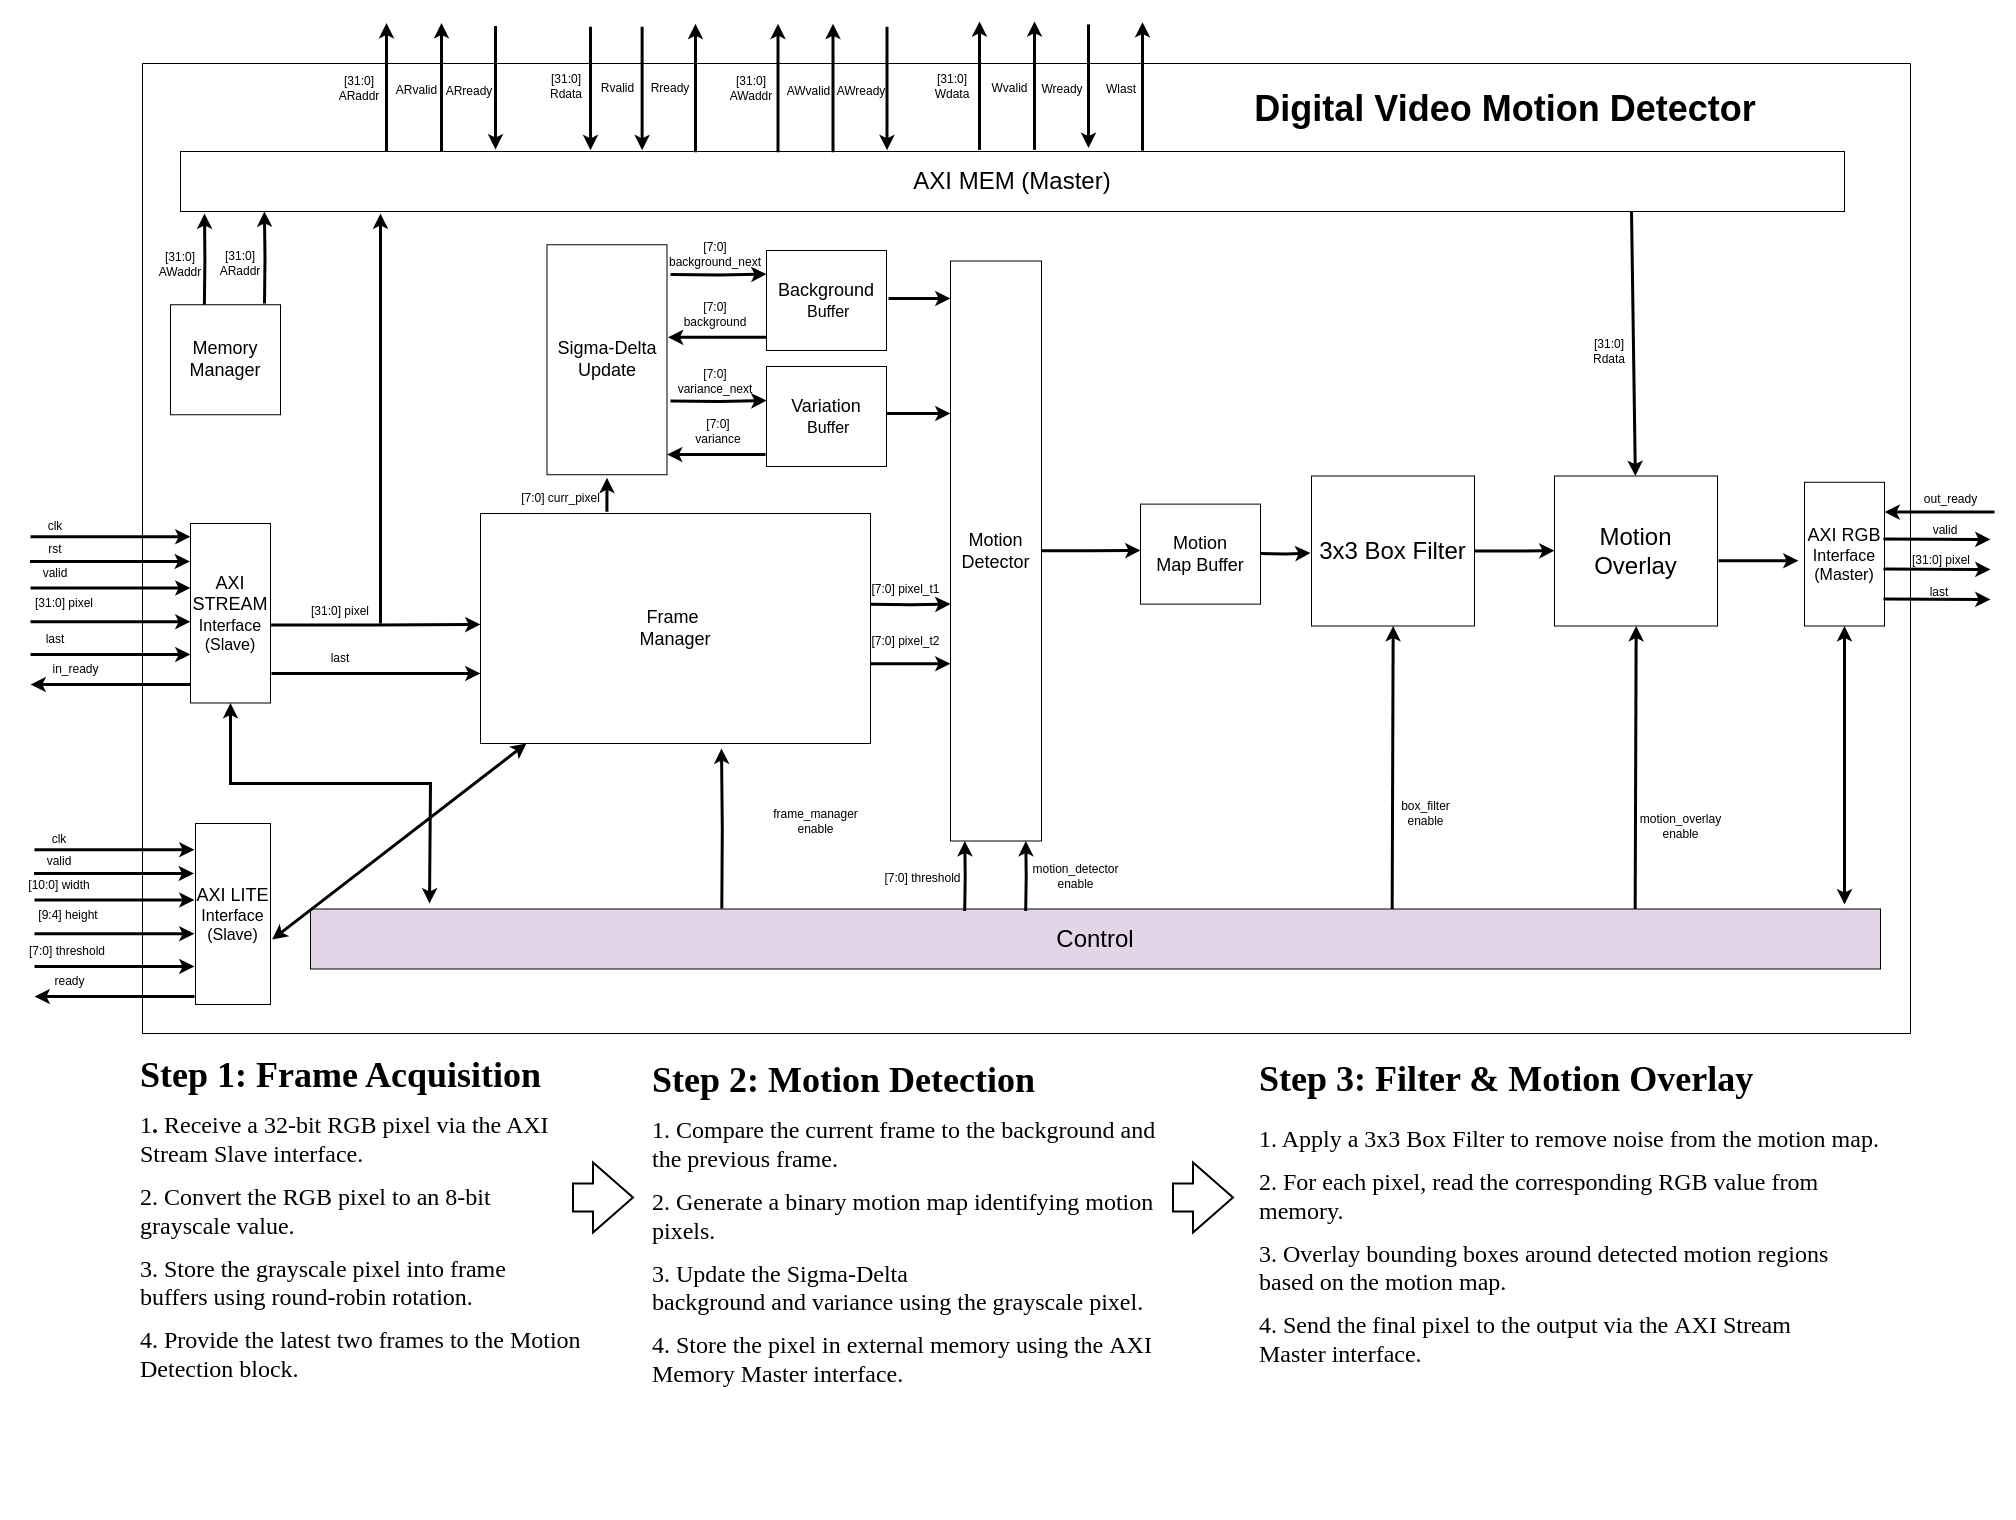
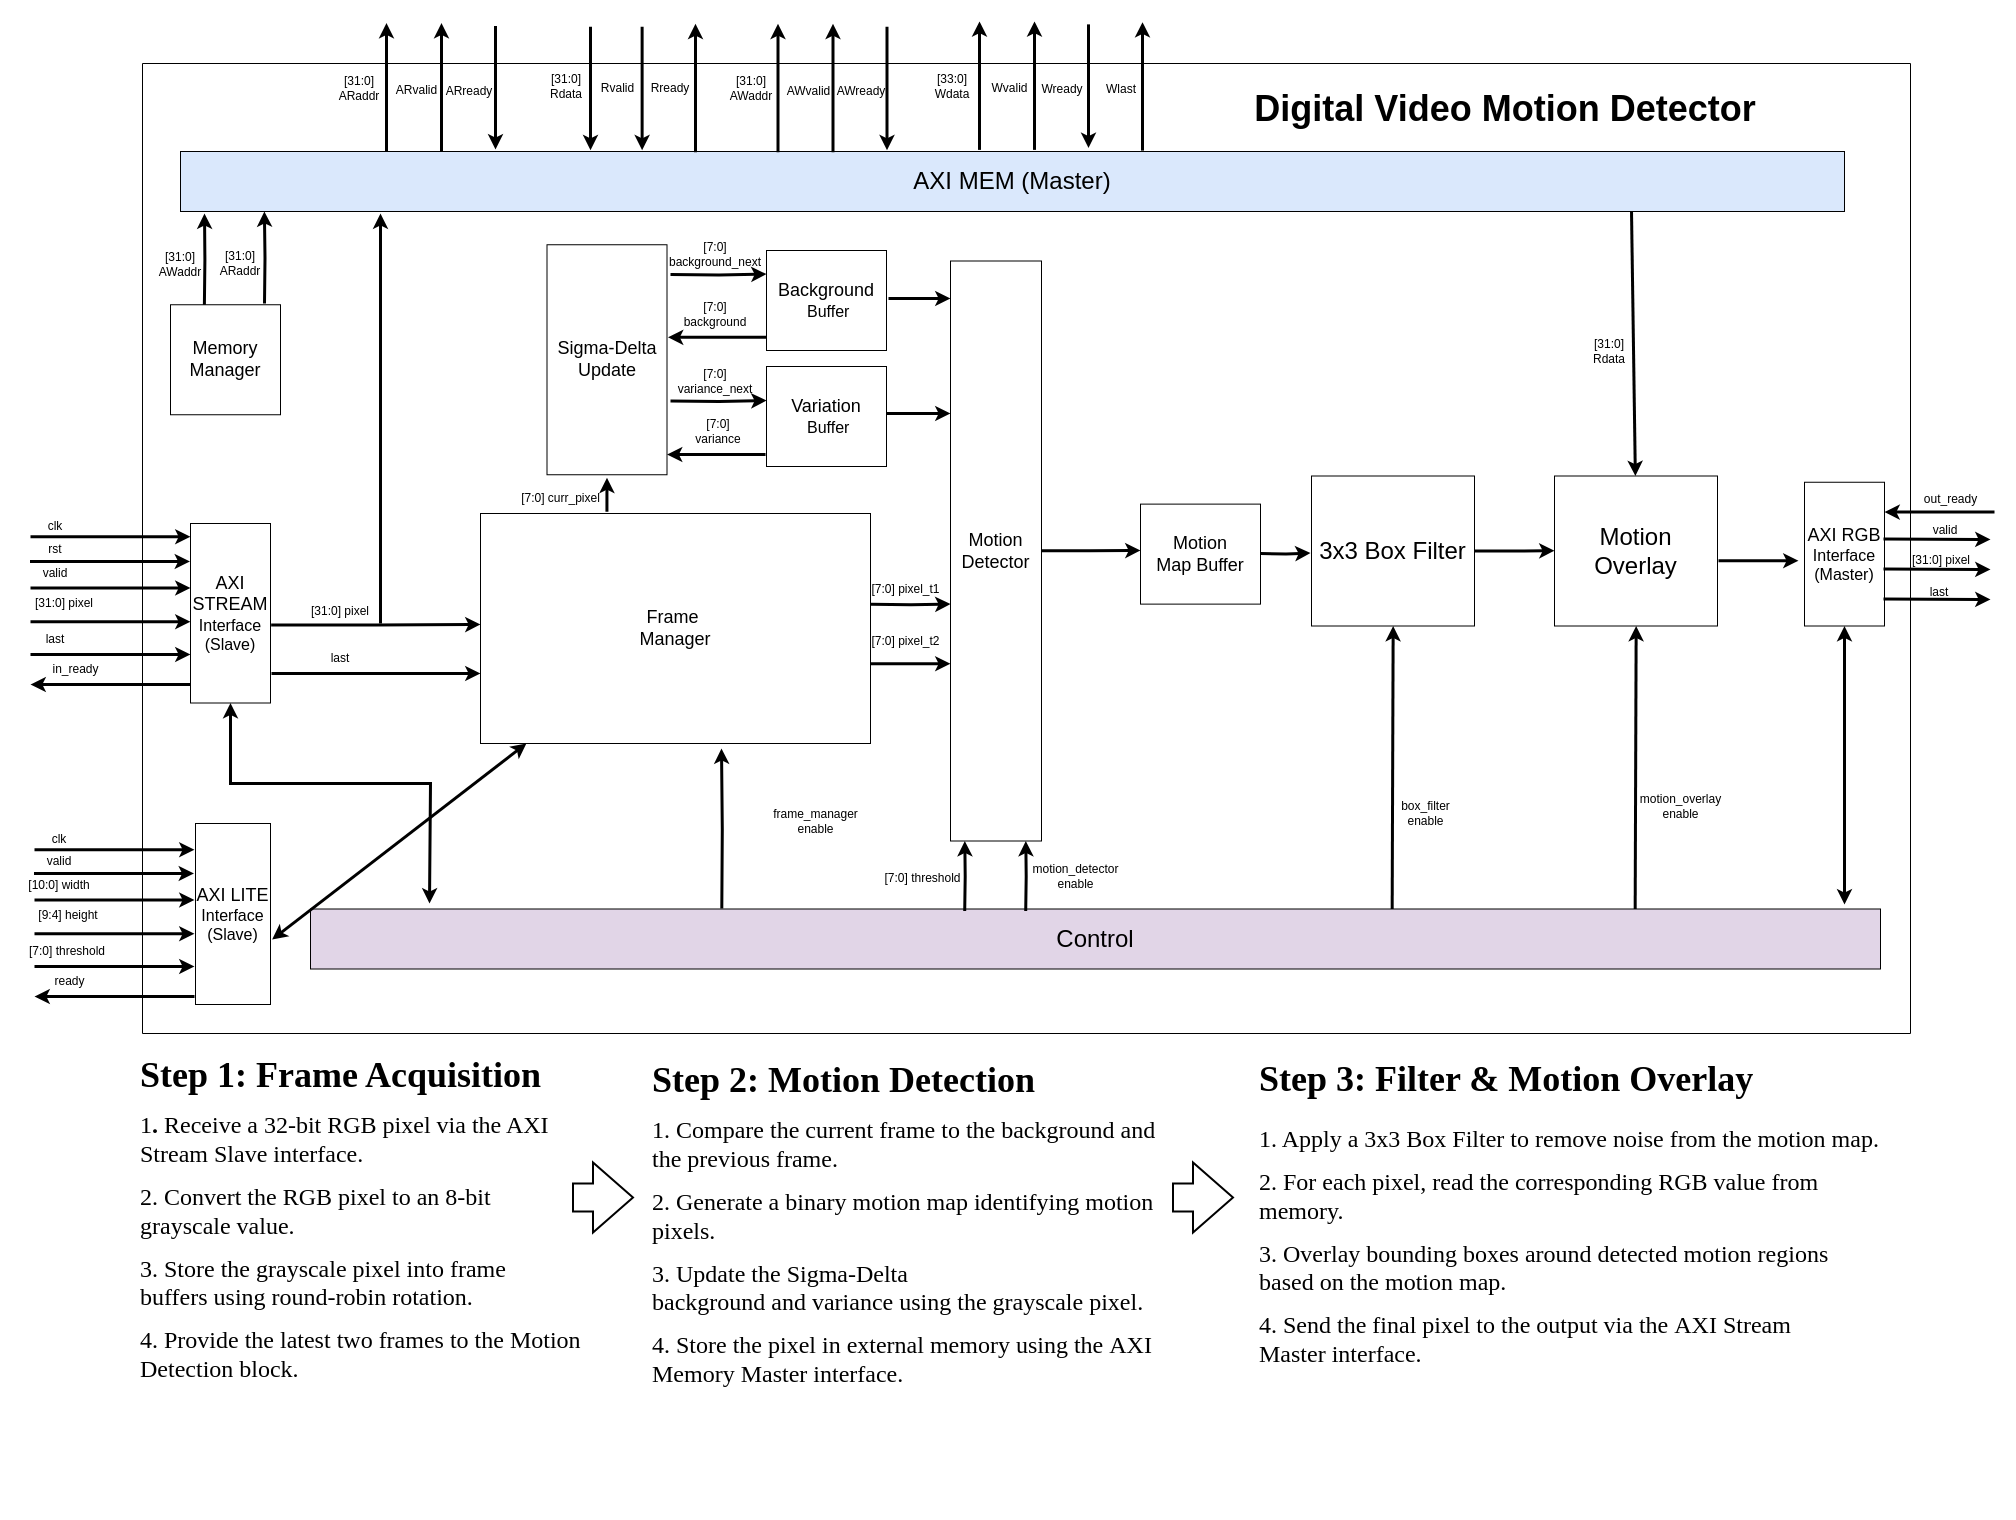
(953, 87) -> (953, 87)
(1013, 182) -> (1013, 182)
(1681, 827) -> (1681, 807)
